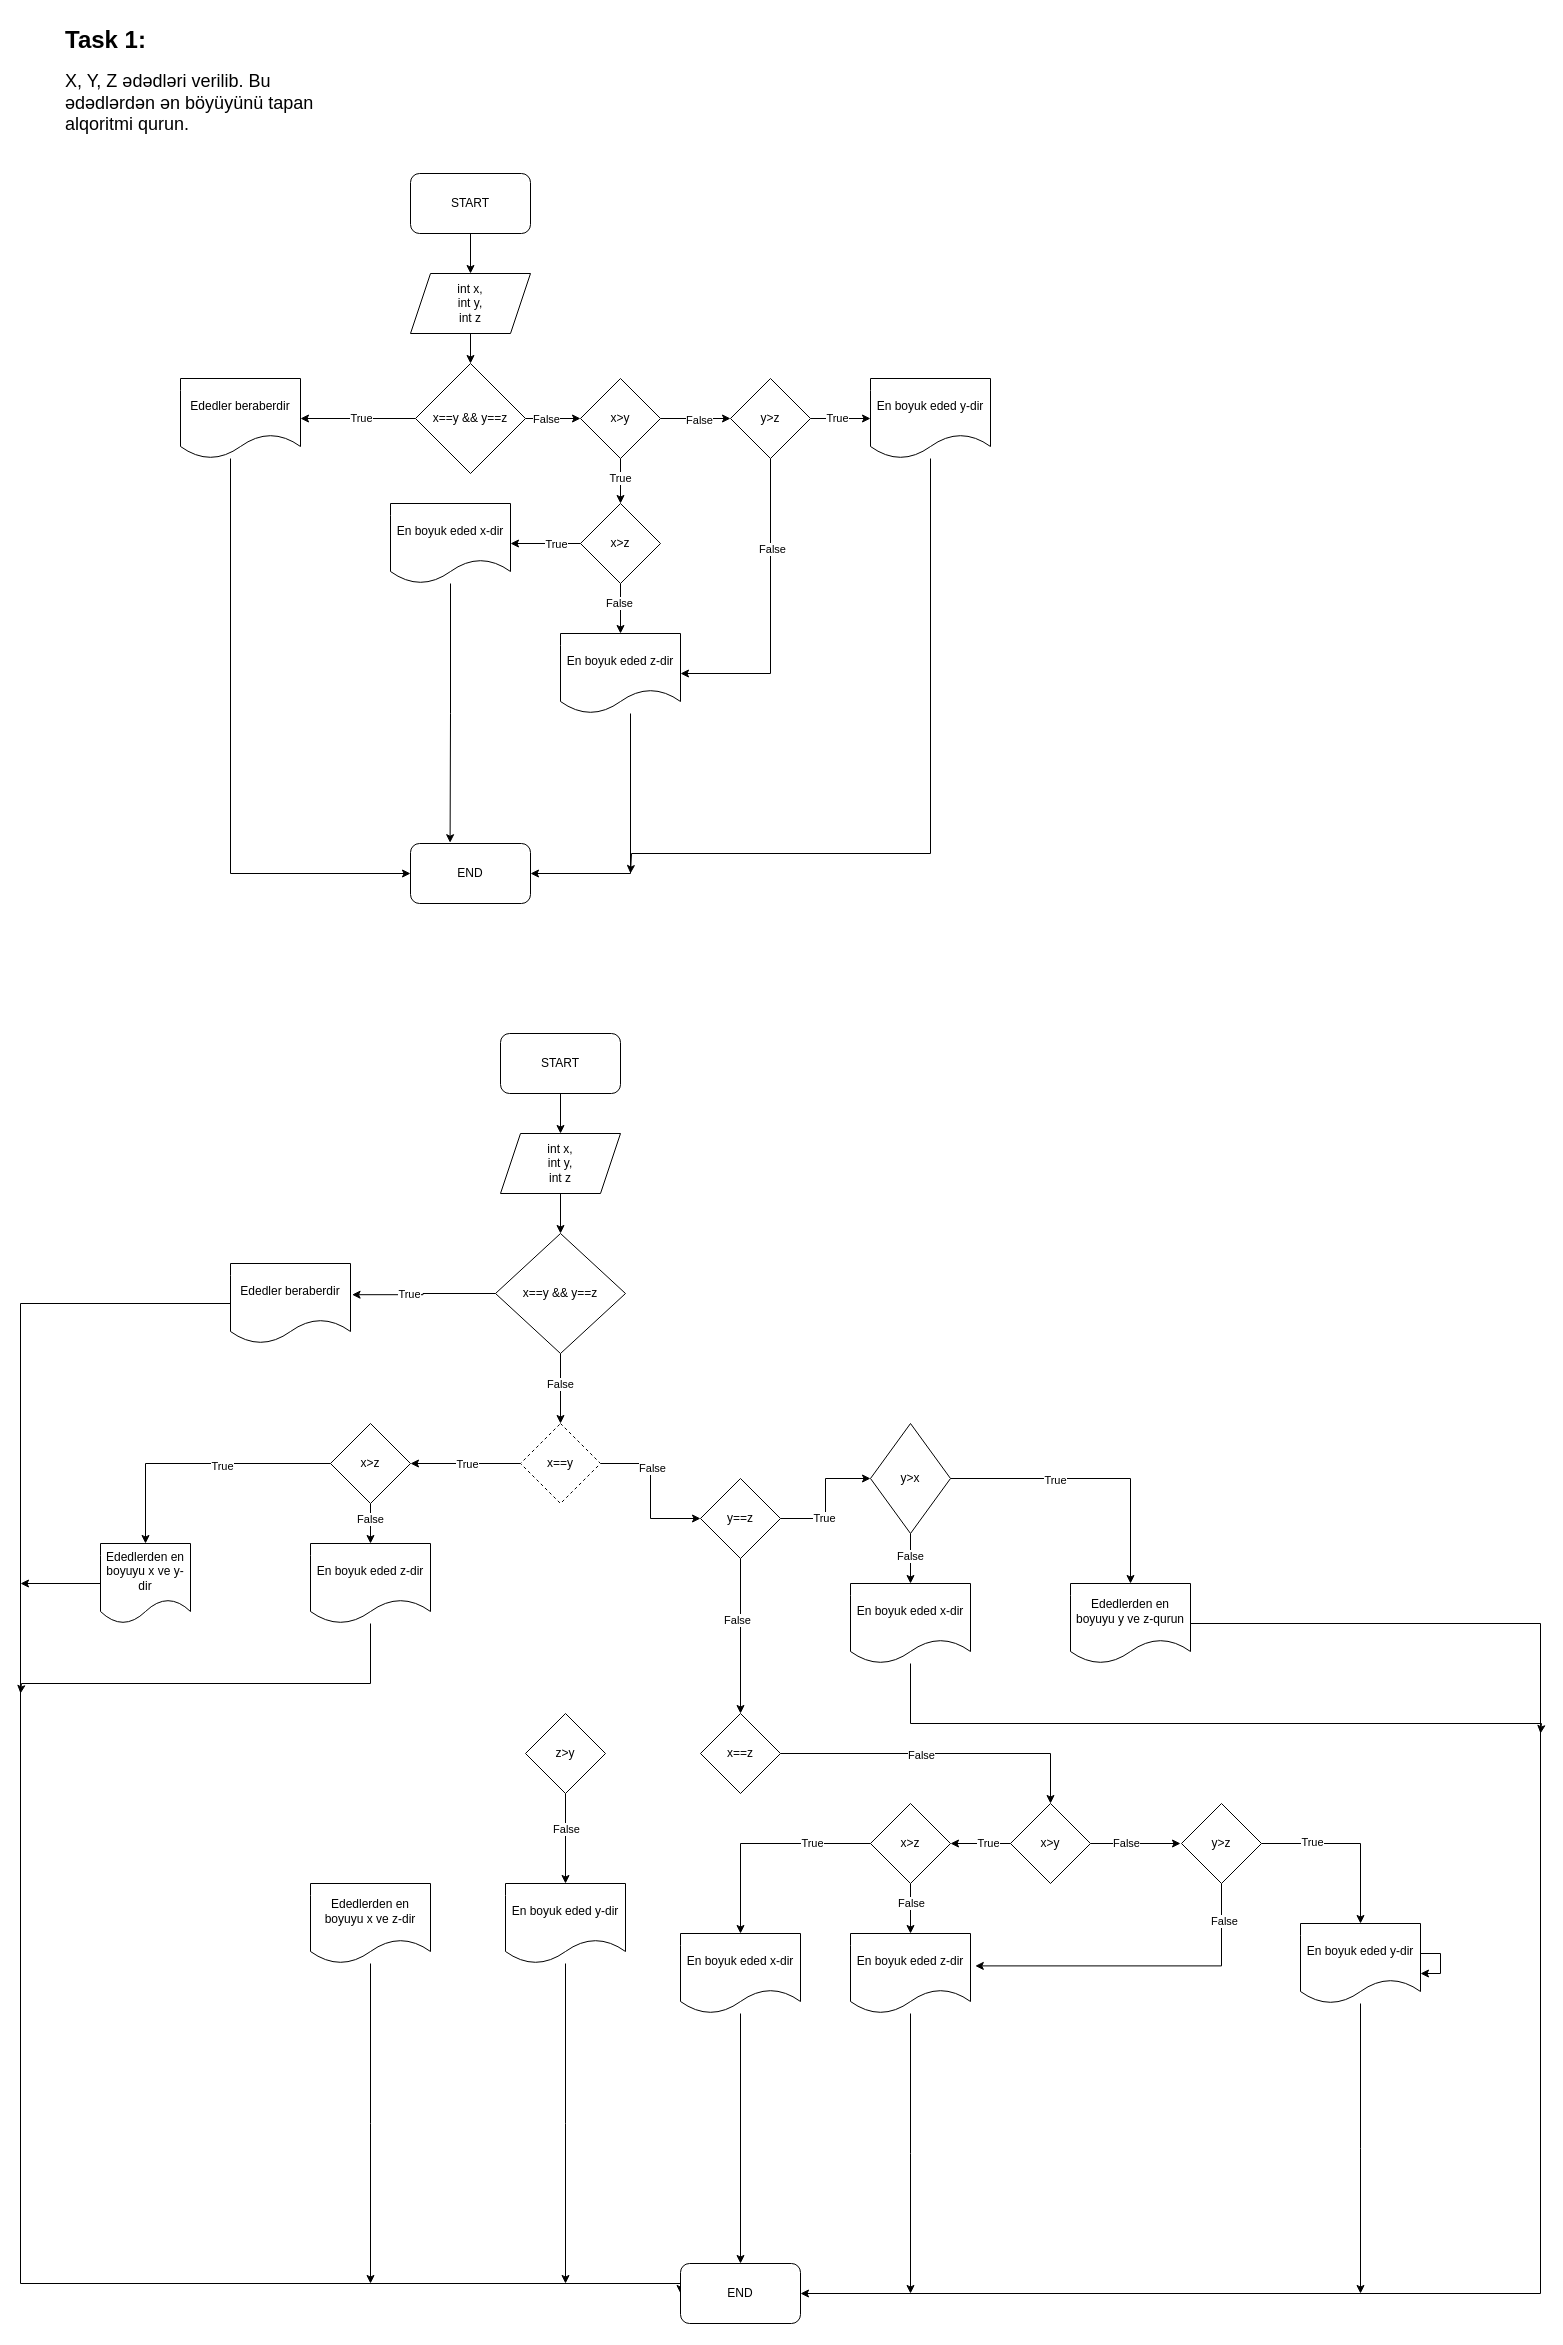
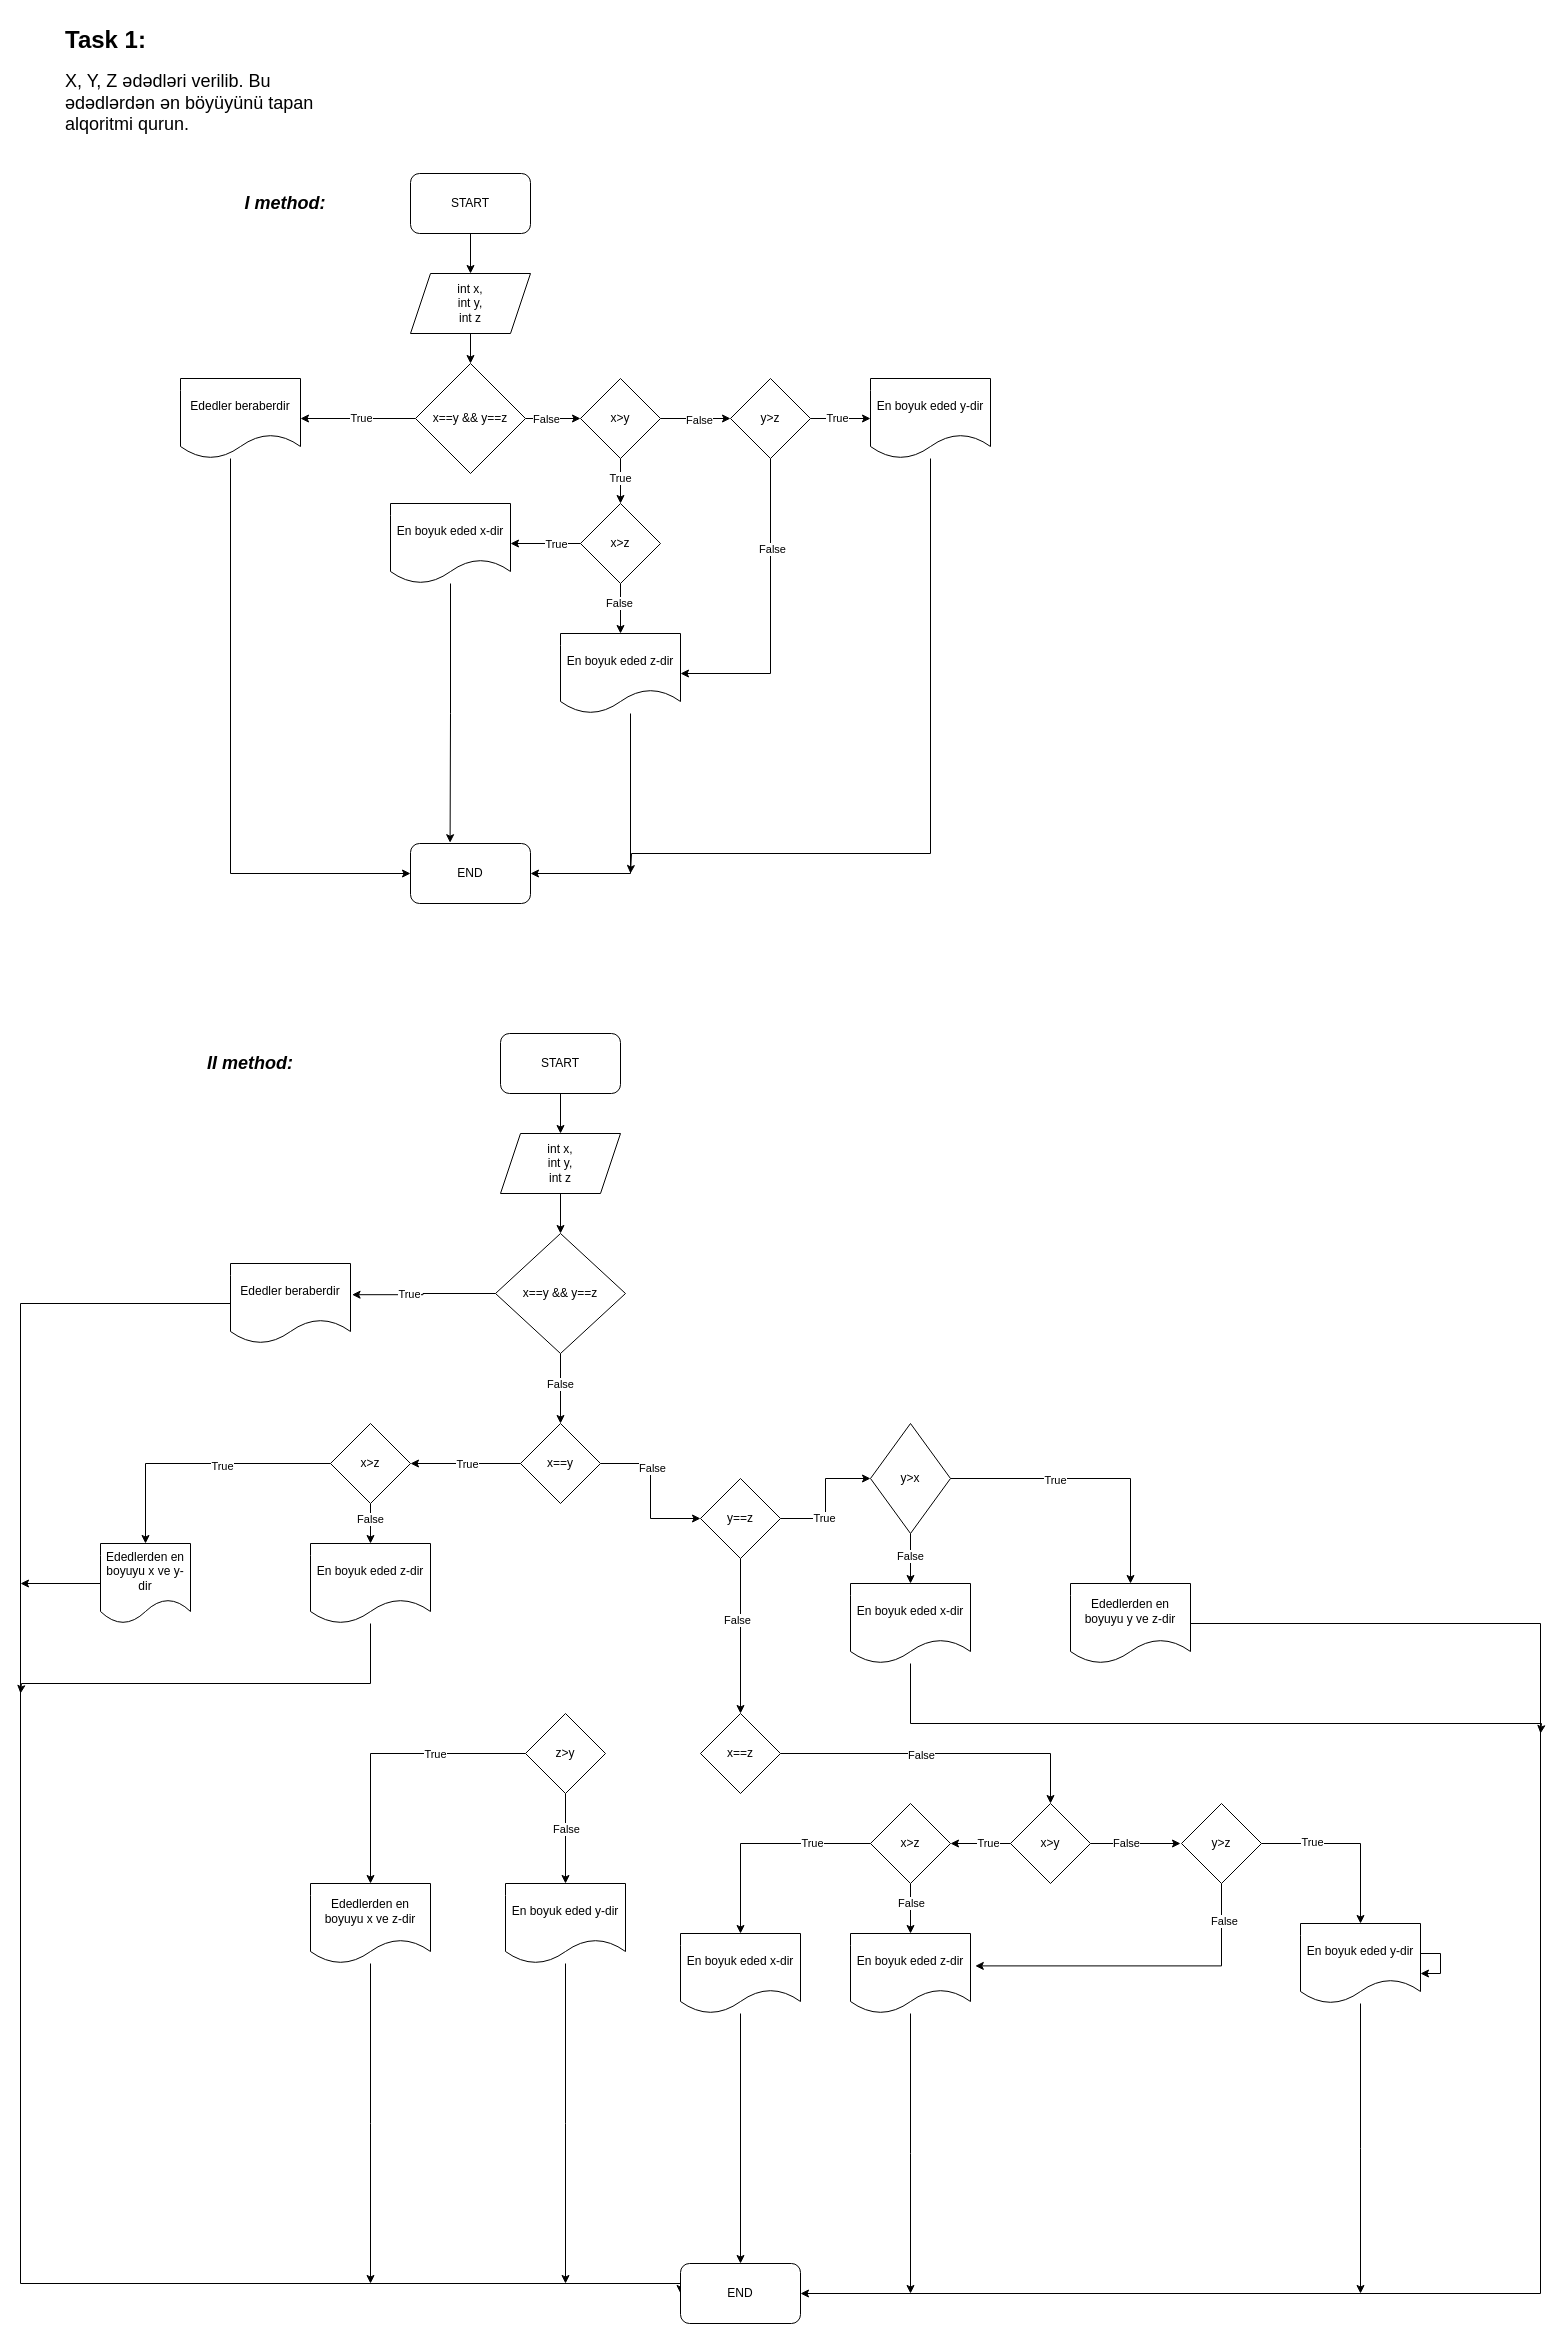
none -> (286, 204)
none -> (251, 1064)
(561, 1464) -> (561, 1464)
(1131, 1612) -> (1131, 1612)
none -> (387, 1754)
